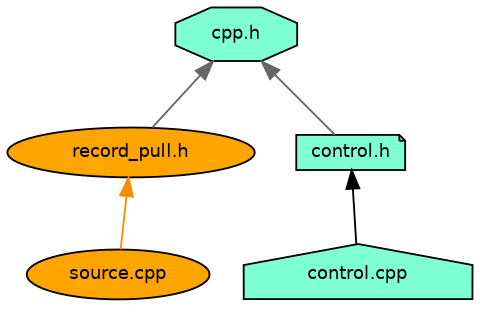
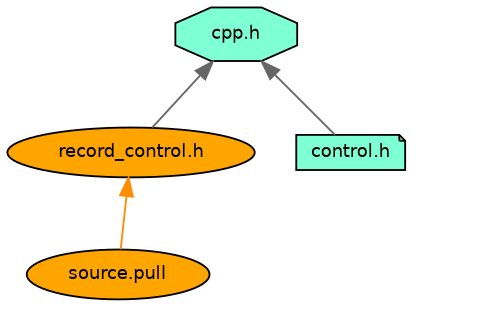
(131, 152) -> (131, 152)
(118, 274) -> (118, 274)
(358, 274) -> none
